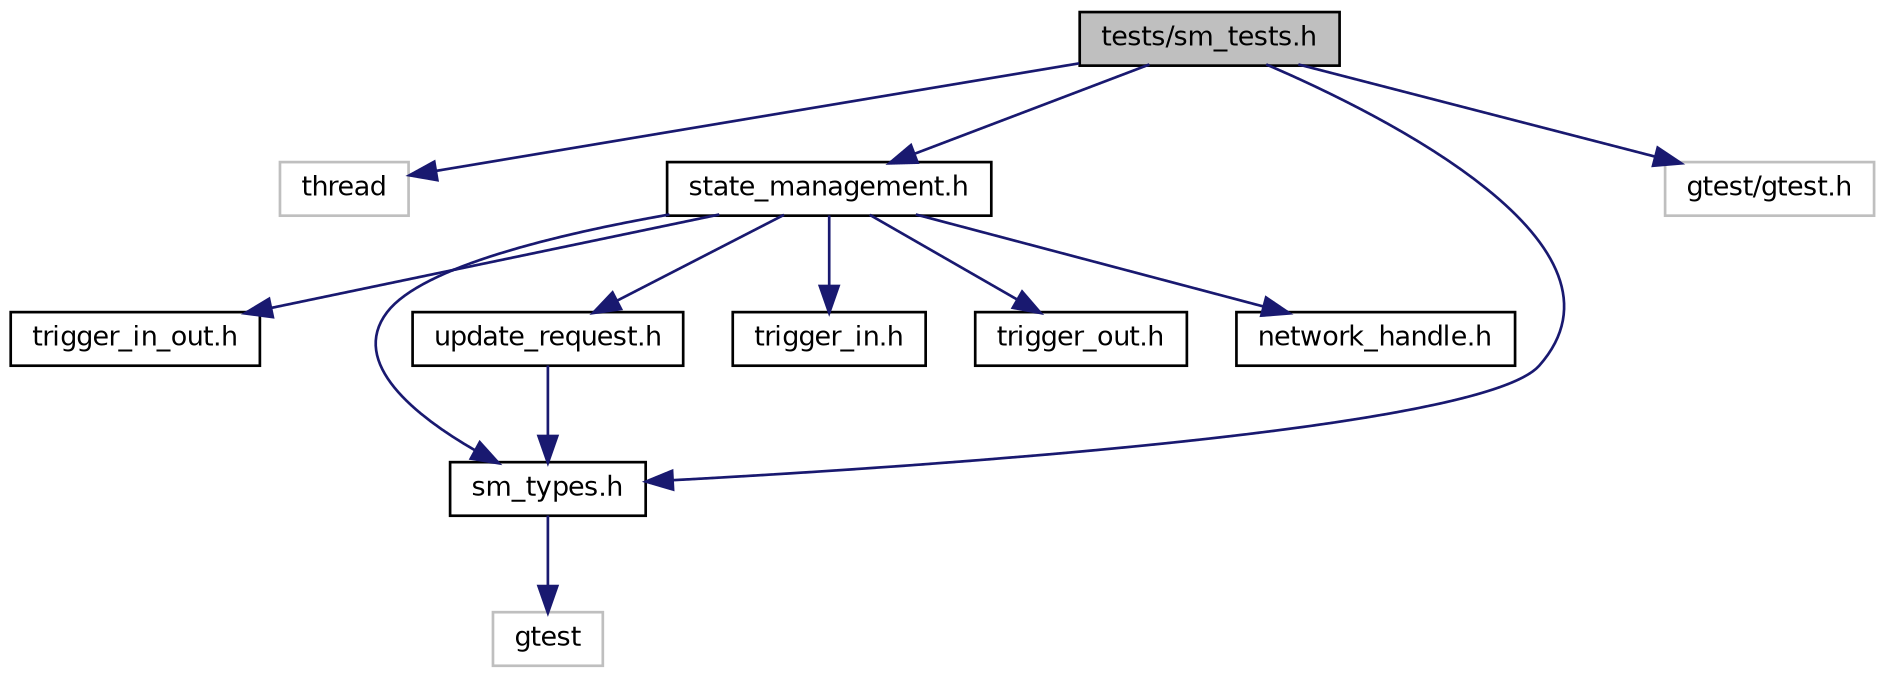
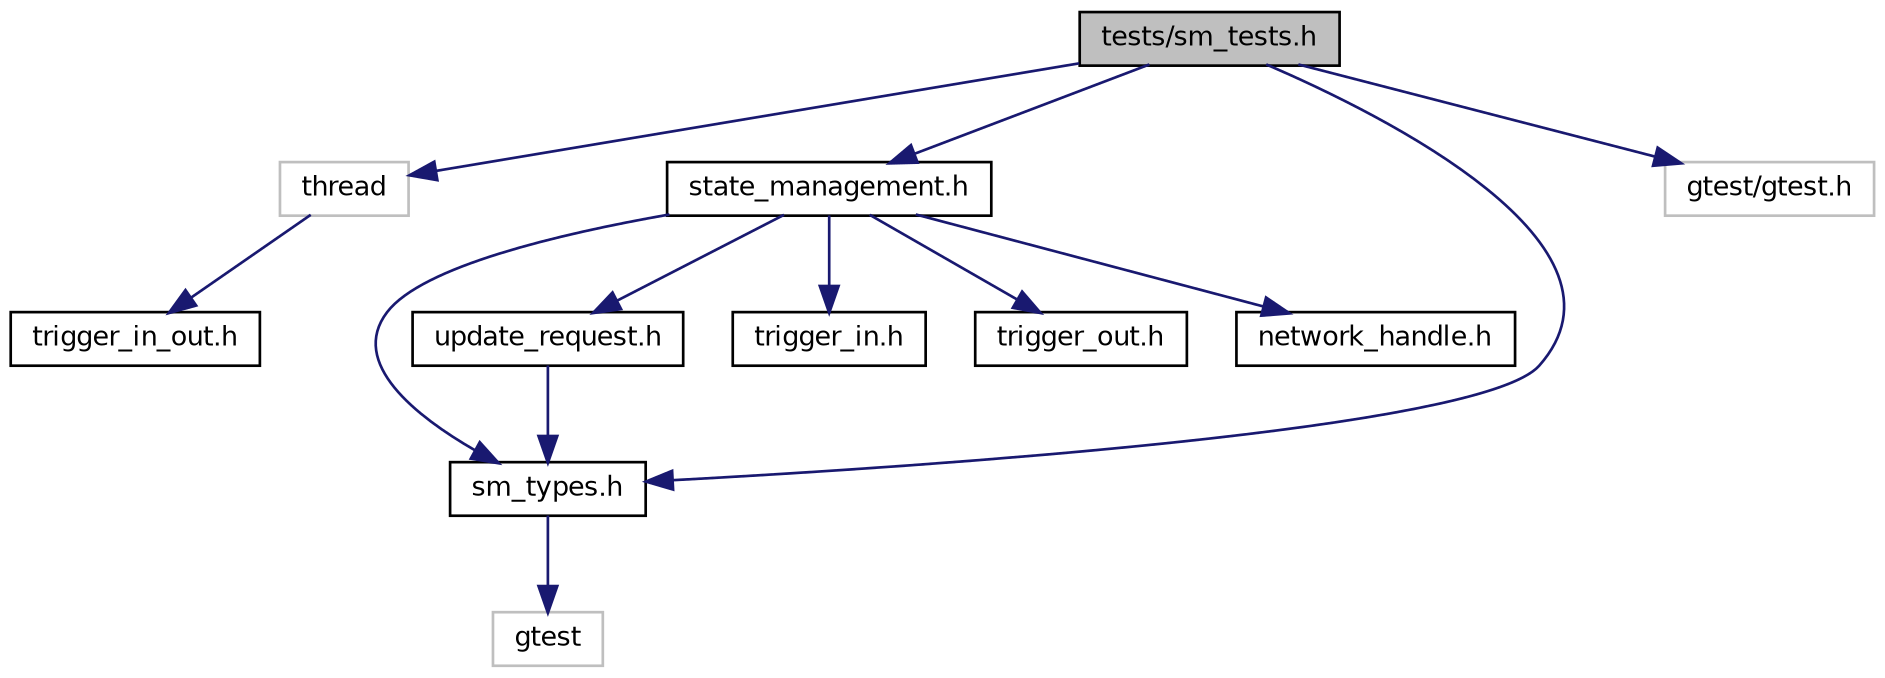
(395, 282) -> (251, 256)
